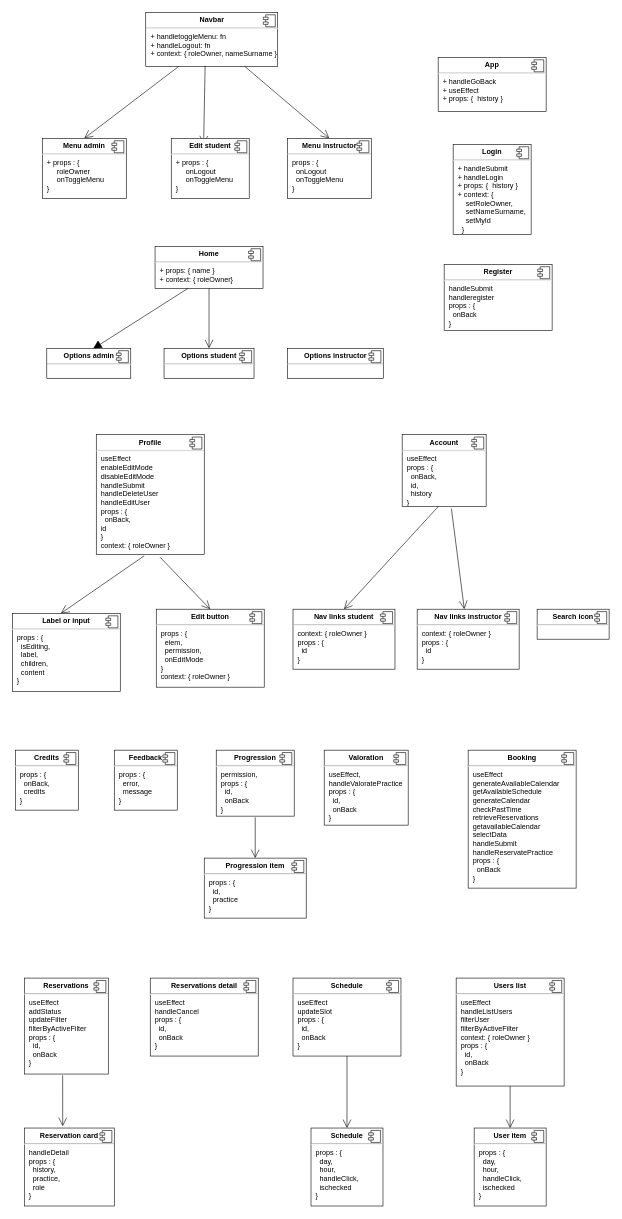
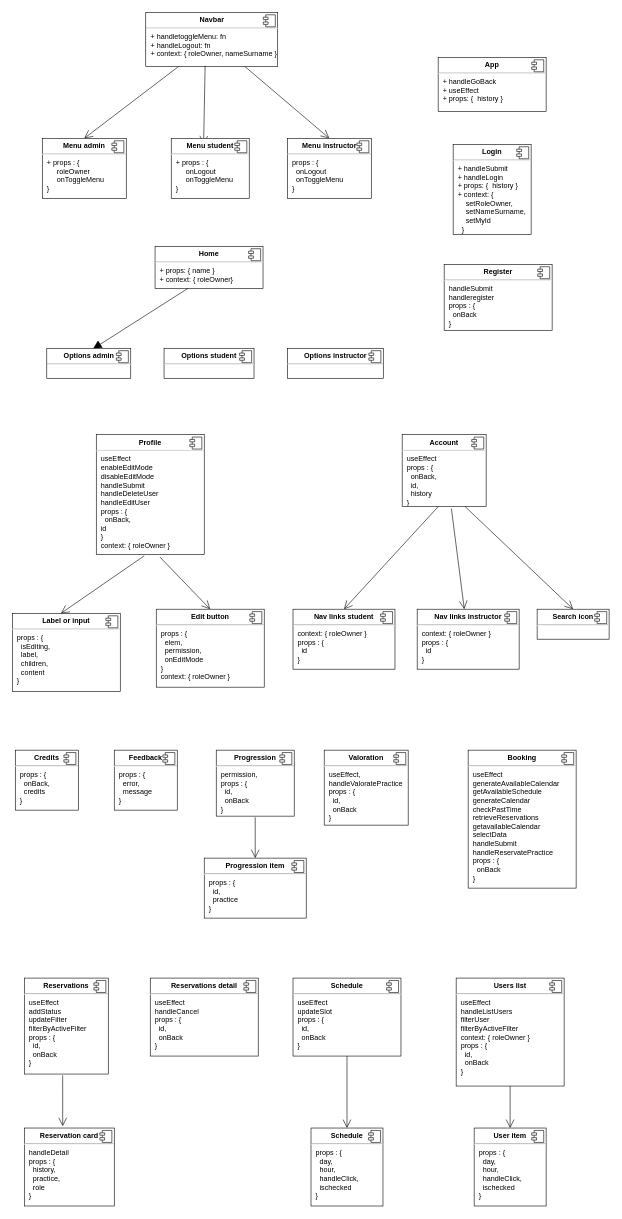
(195, 138) -> (195, 138)
(209, 343) -> none
none -> (518, 557)
